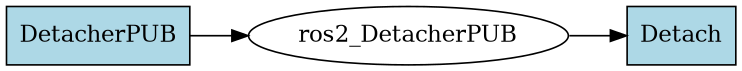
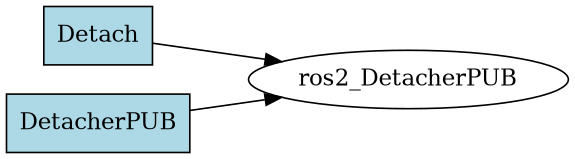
(590, 36) -> (209, 51)
